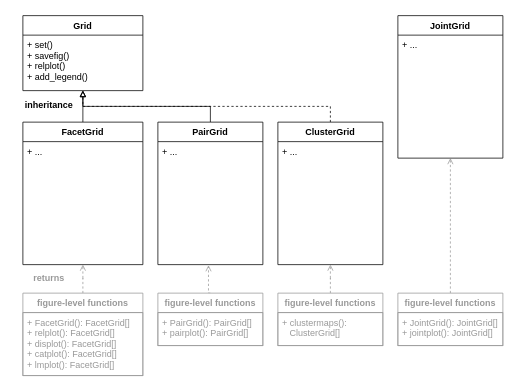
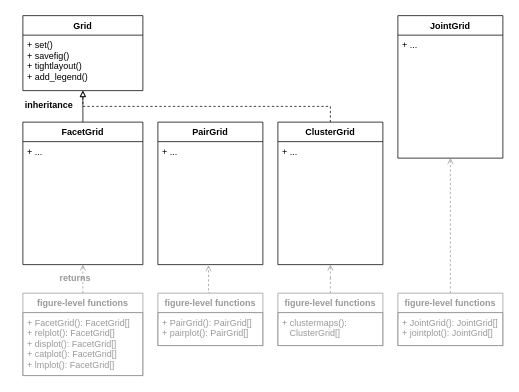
(43, 45) -> (43, 45)
(210, 116) -> none
(49, 278) -> (75, 278)
